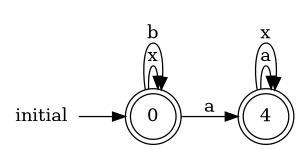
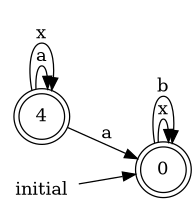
(203, 117) -> (97, 141)
